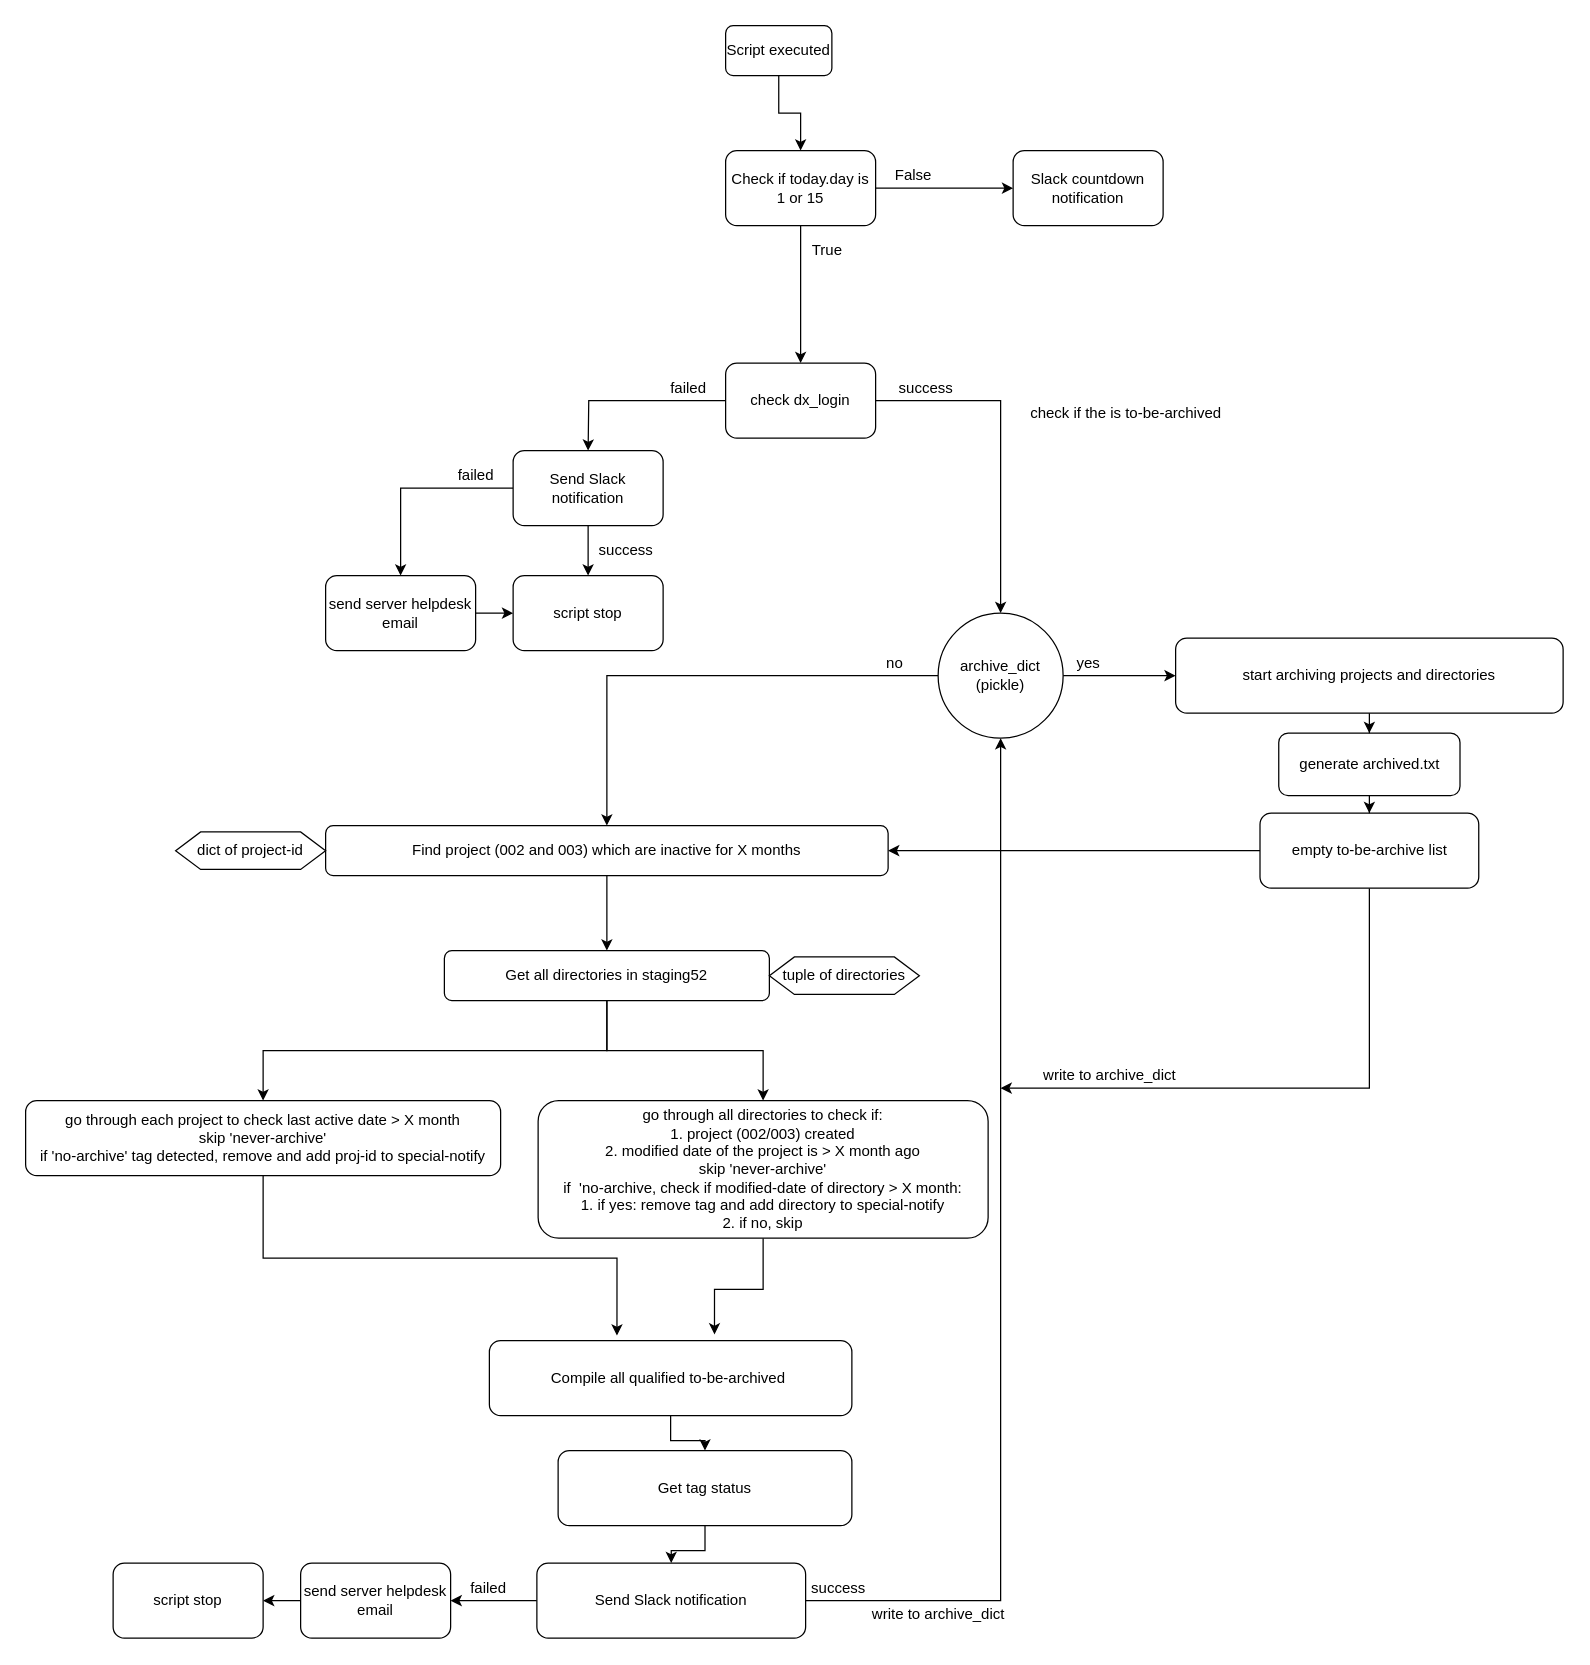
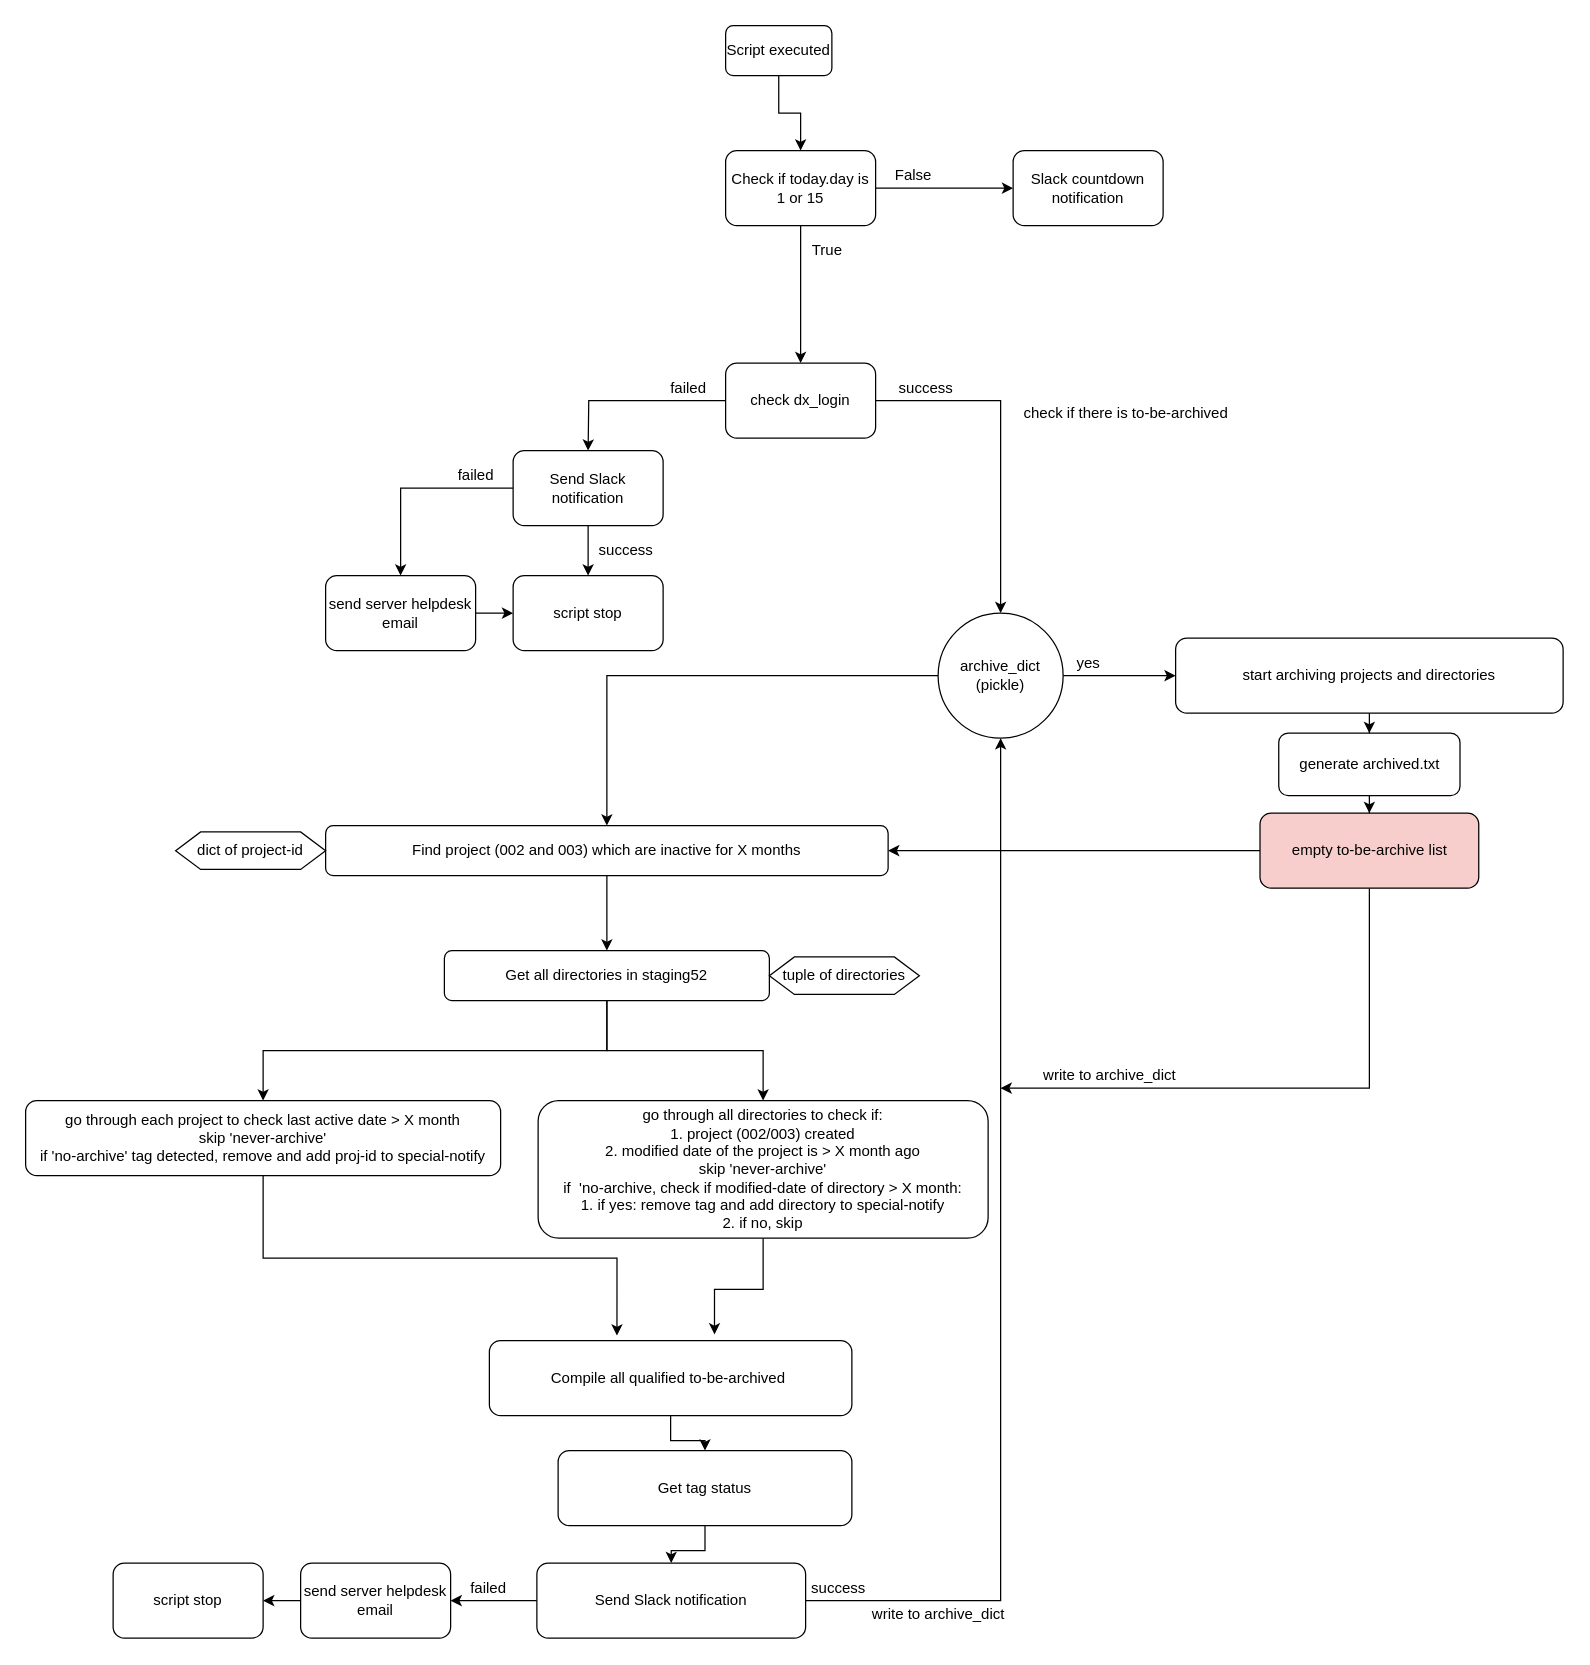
(1126, 413) -> (1126, 413)
(894, 663) -> none
(1369, 851) -> (1369, 851)
